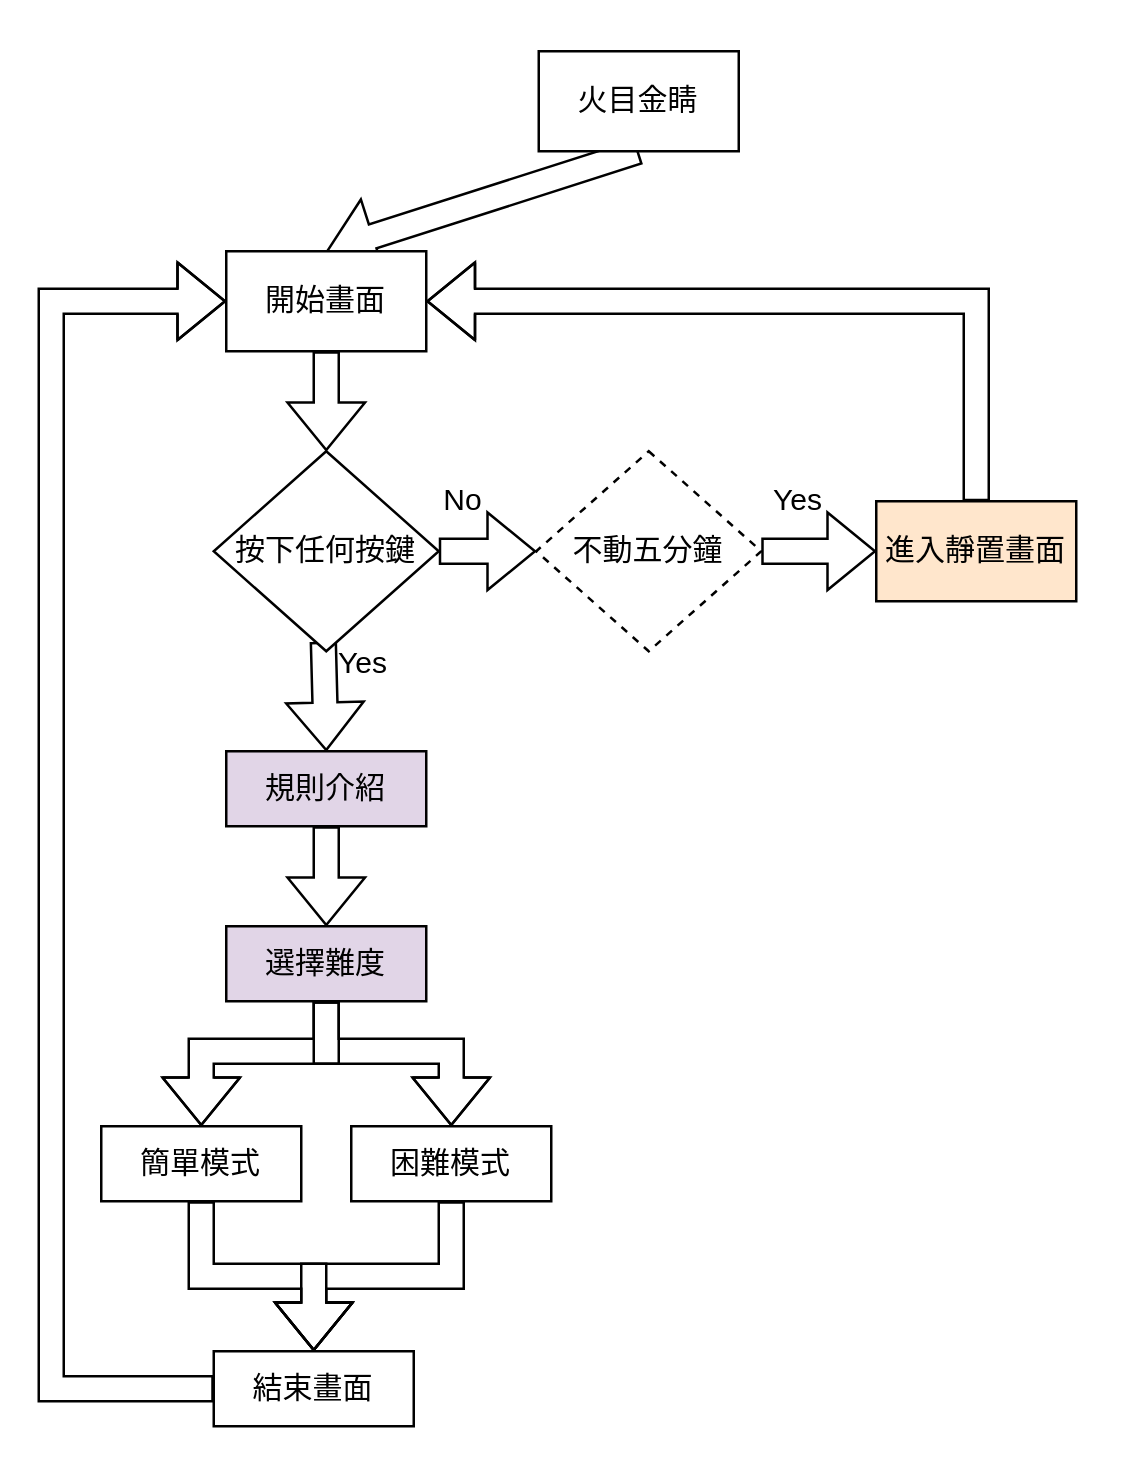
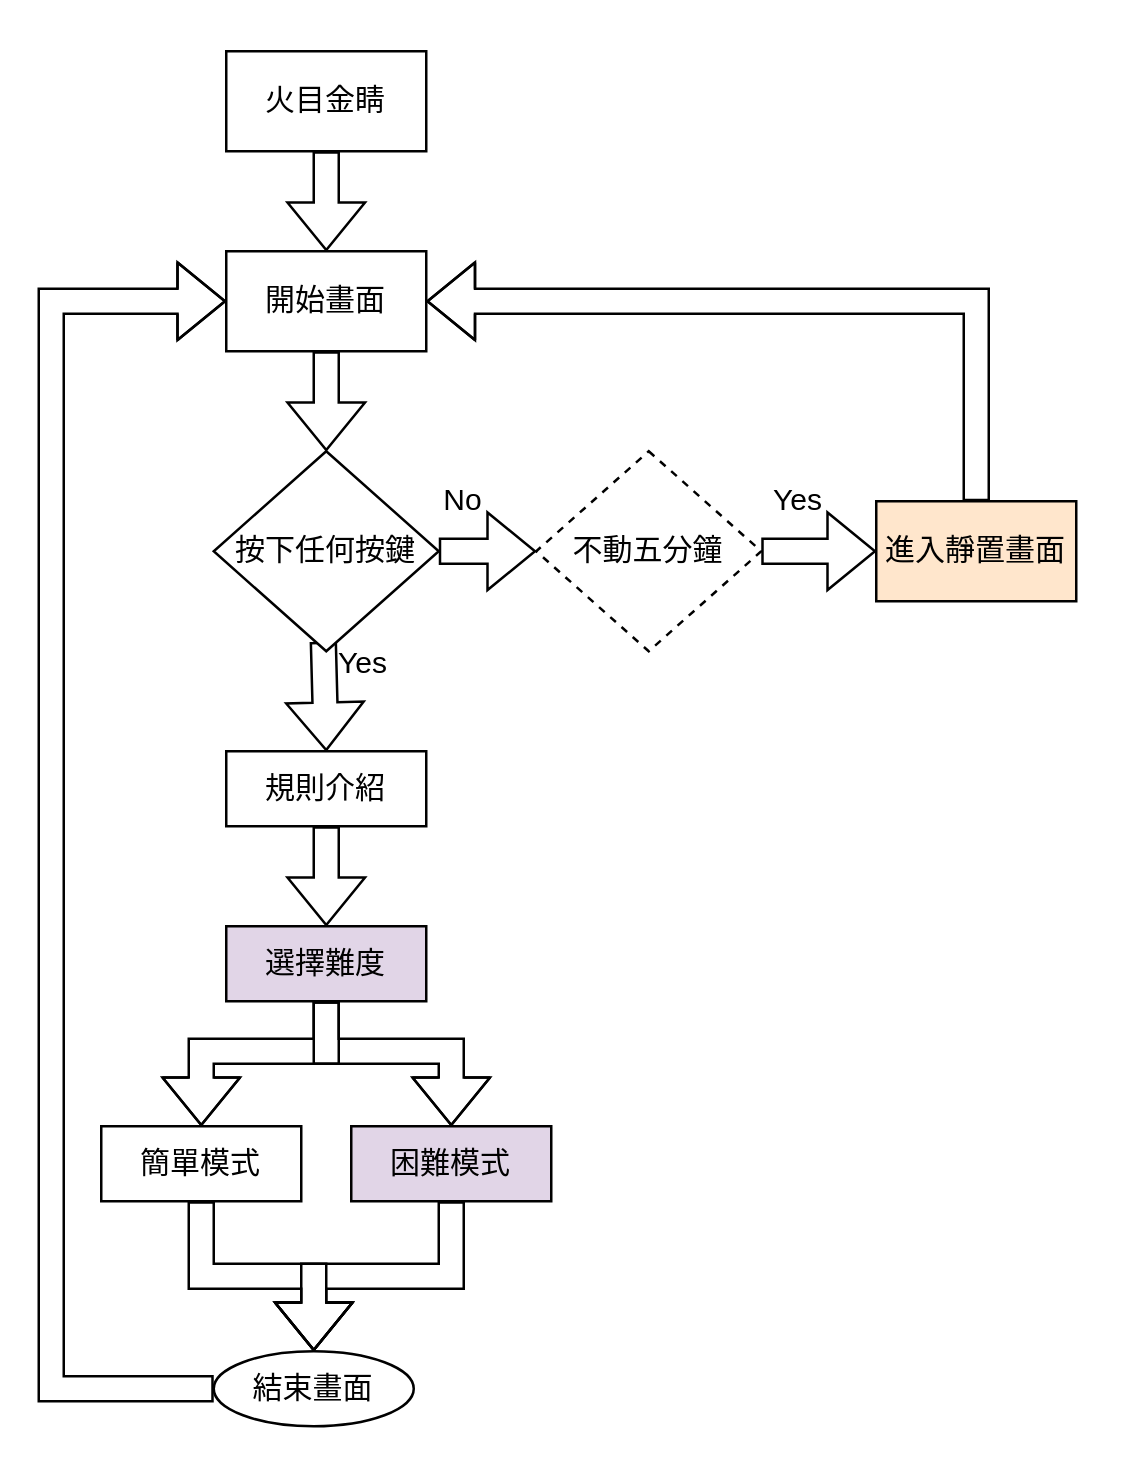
(639, 101) -> (326, 101)
(326, 789) -> (326, 789)
(451, 1164) -> (451, 1164)
(314, 1389) -> (314, 1389)
